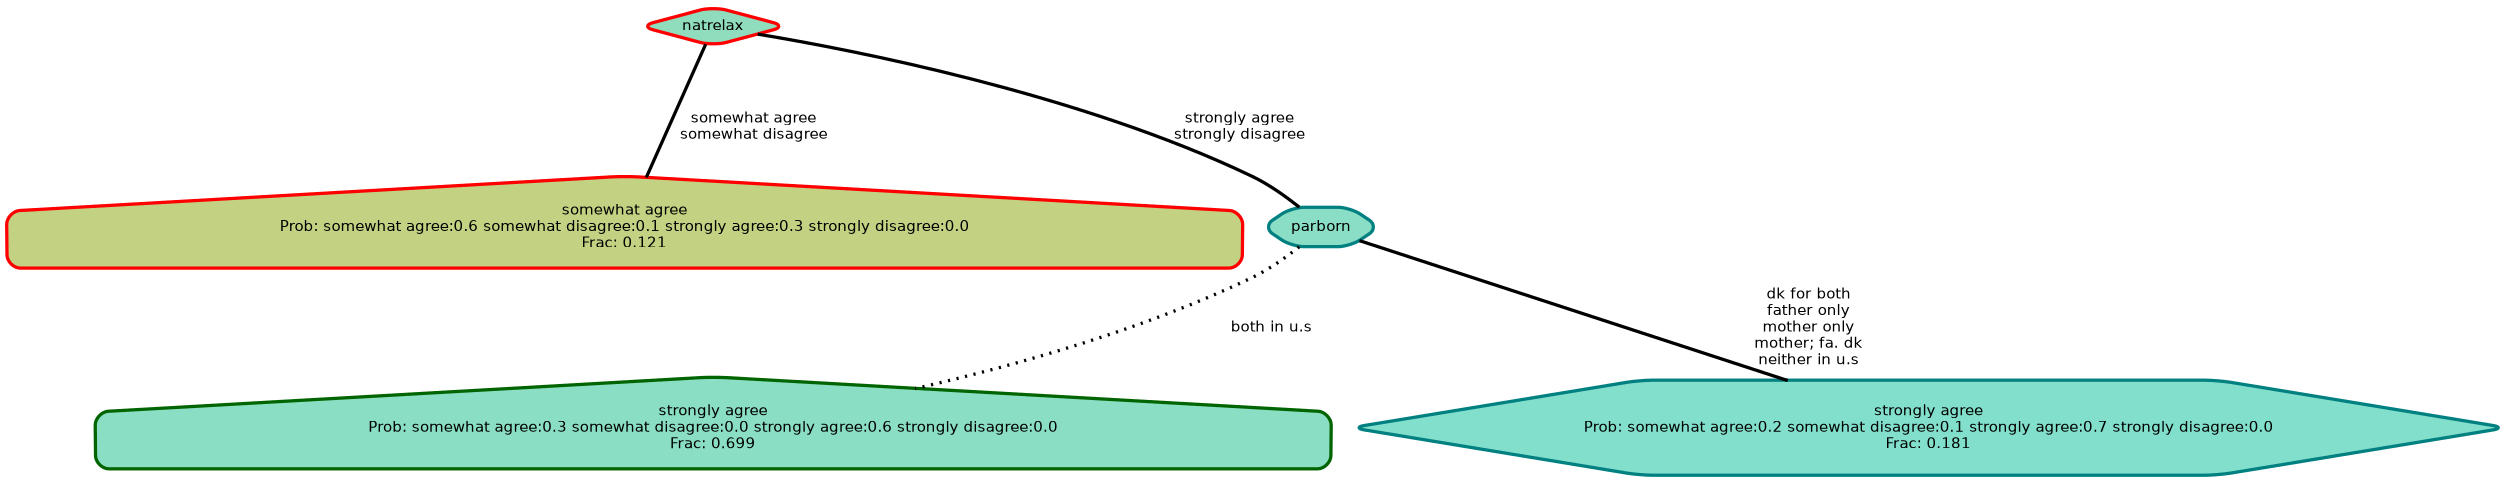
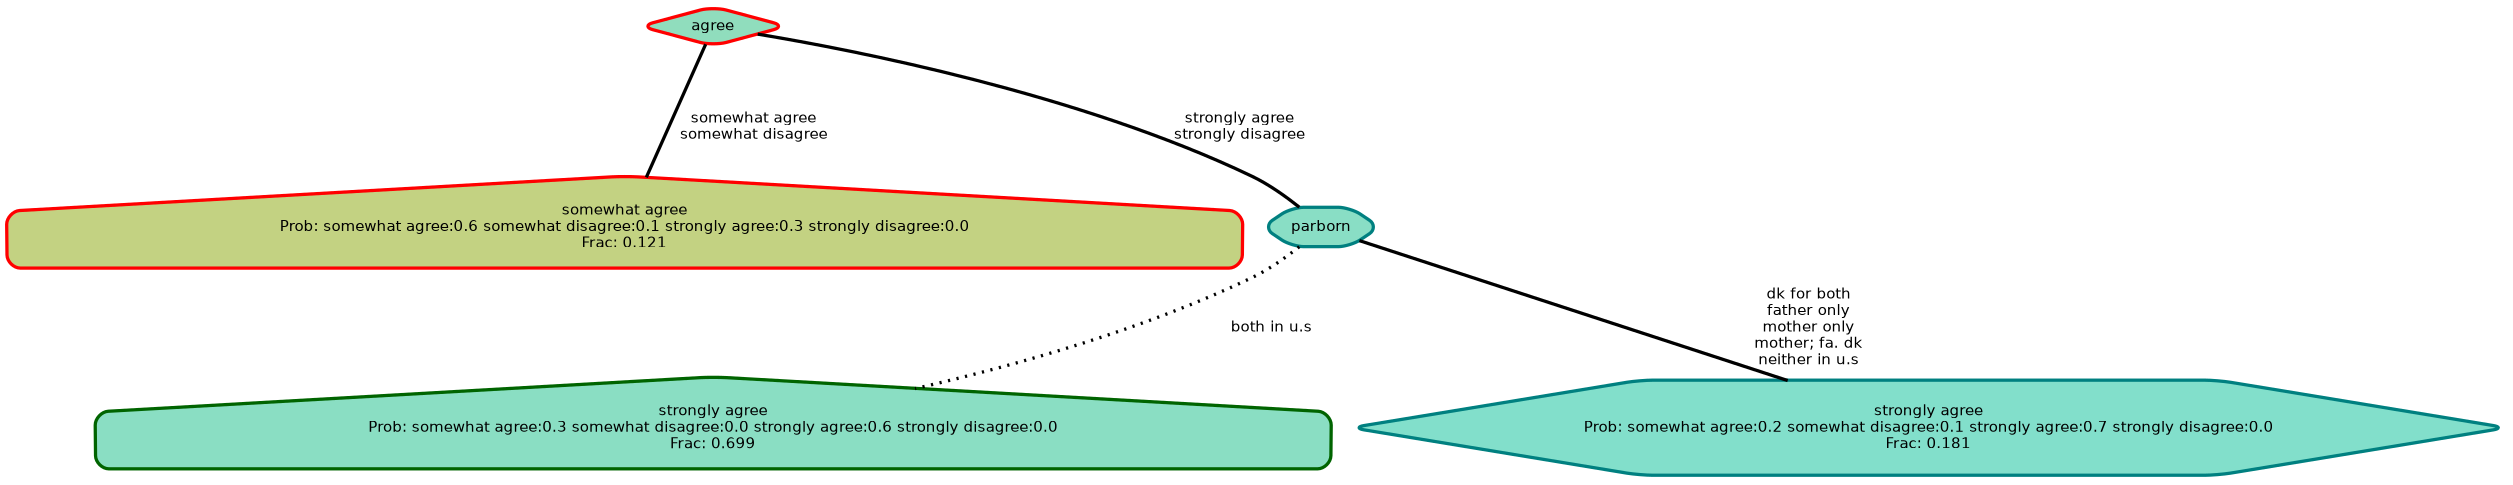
(713, 26) -> (713, 26)
